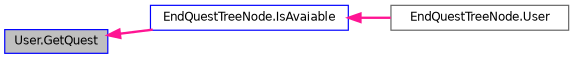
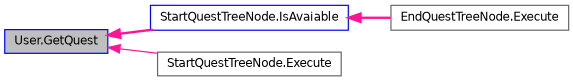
(249, 18) -> (249, 18)
(480, 18) -> (480, 18)
none -> (249, 64)
